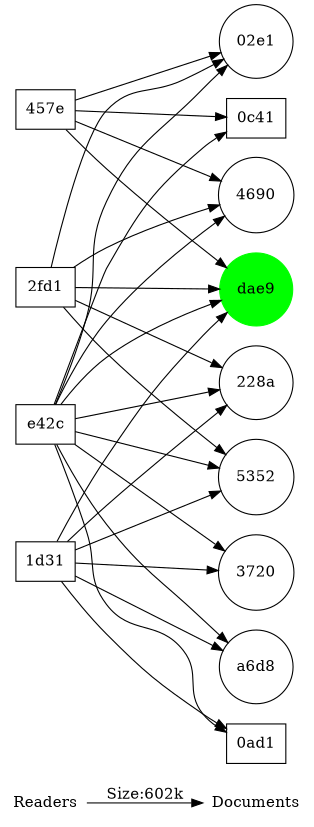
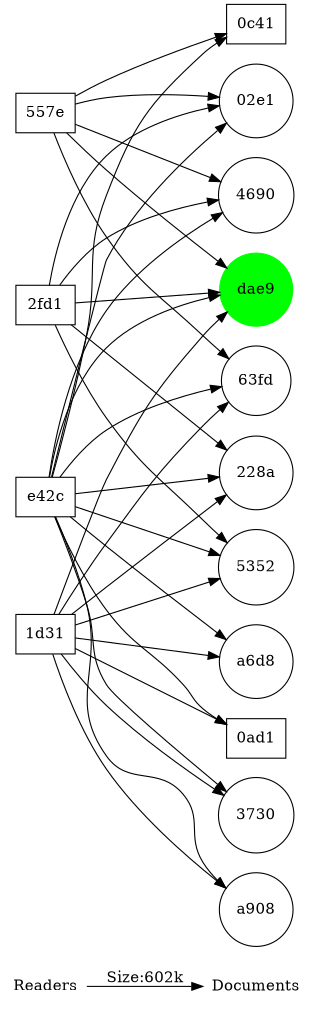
(46, 110) -> (46, 113)
none -> (256, 381)
(256, 573) -> (256, 815)
none -> (256, 910)
